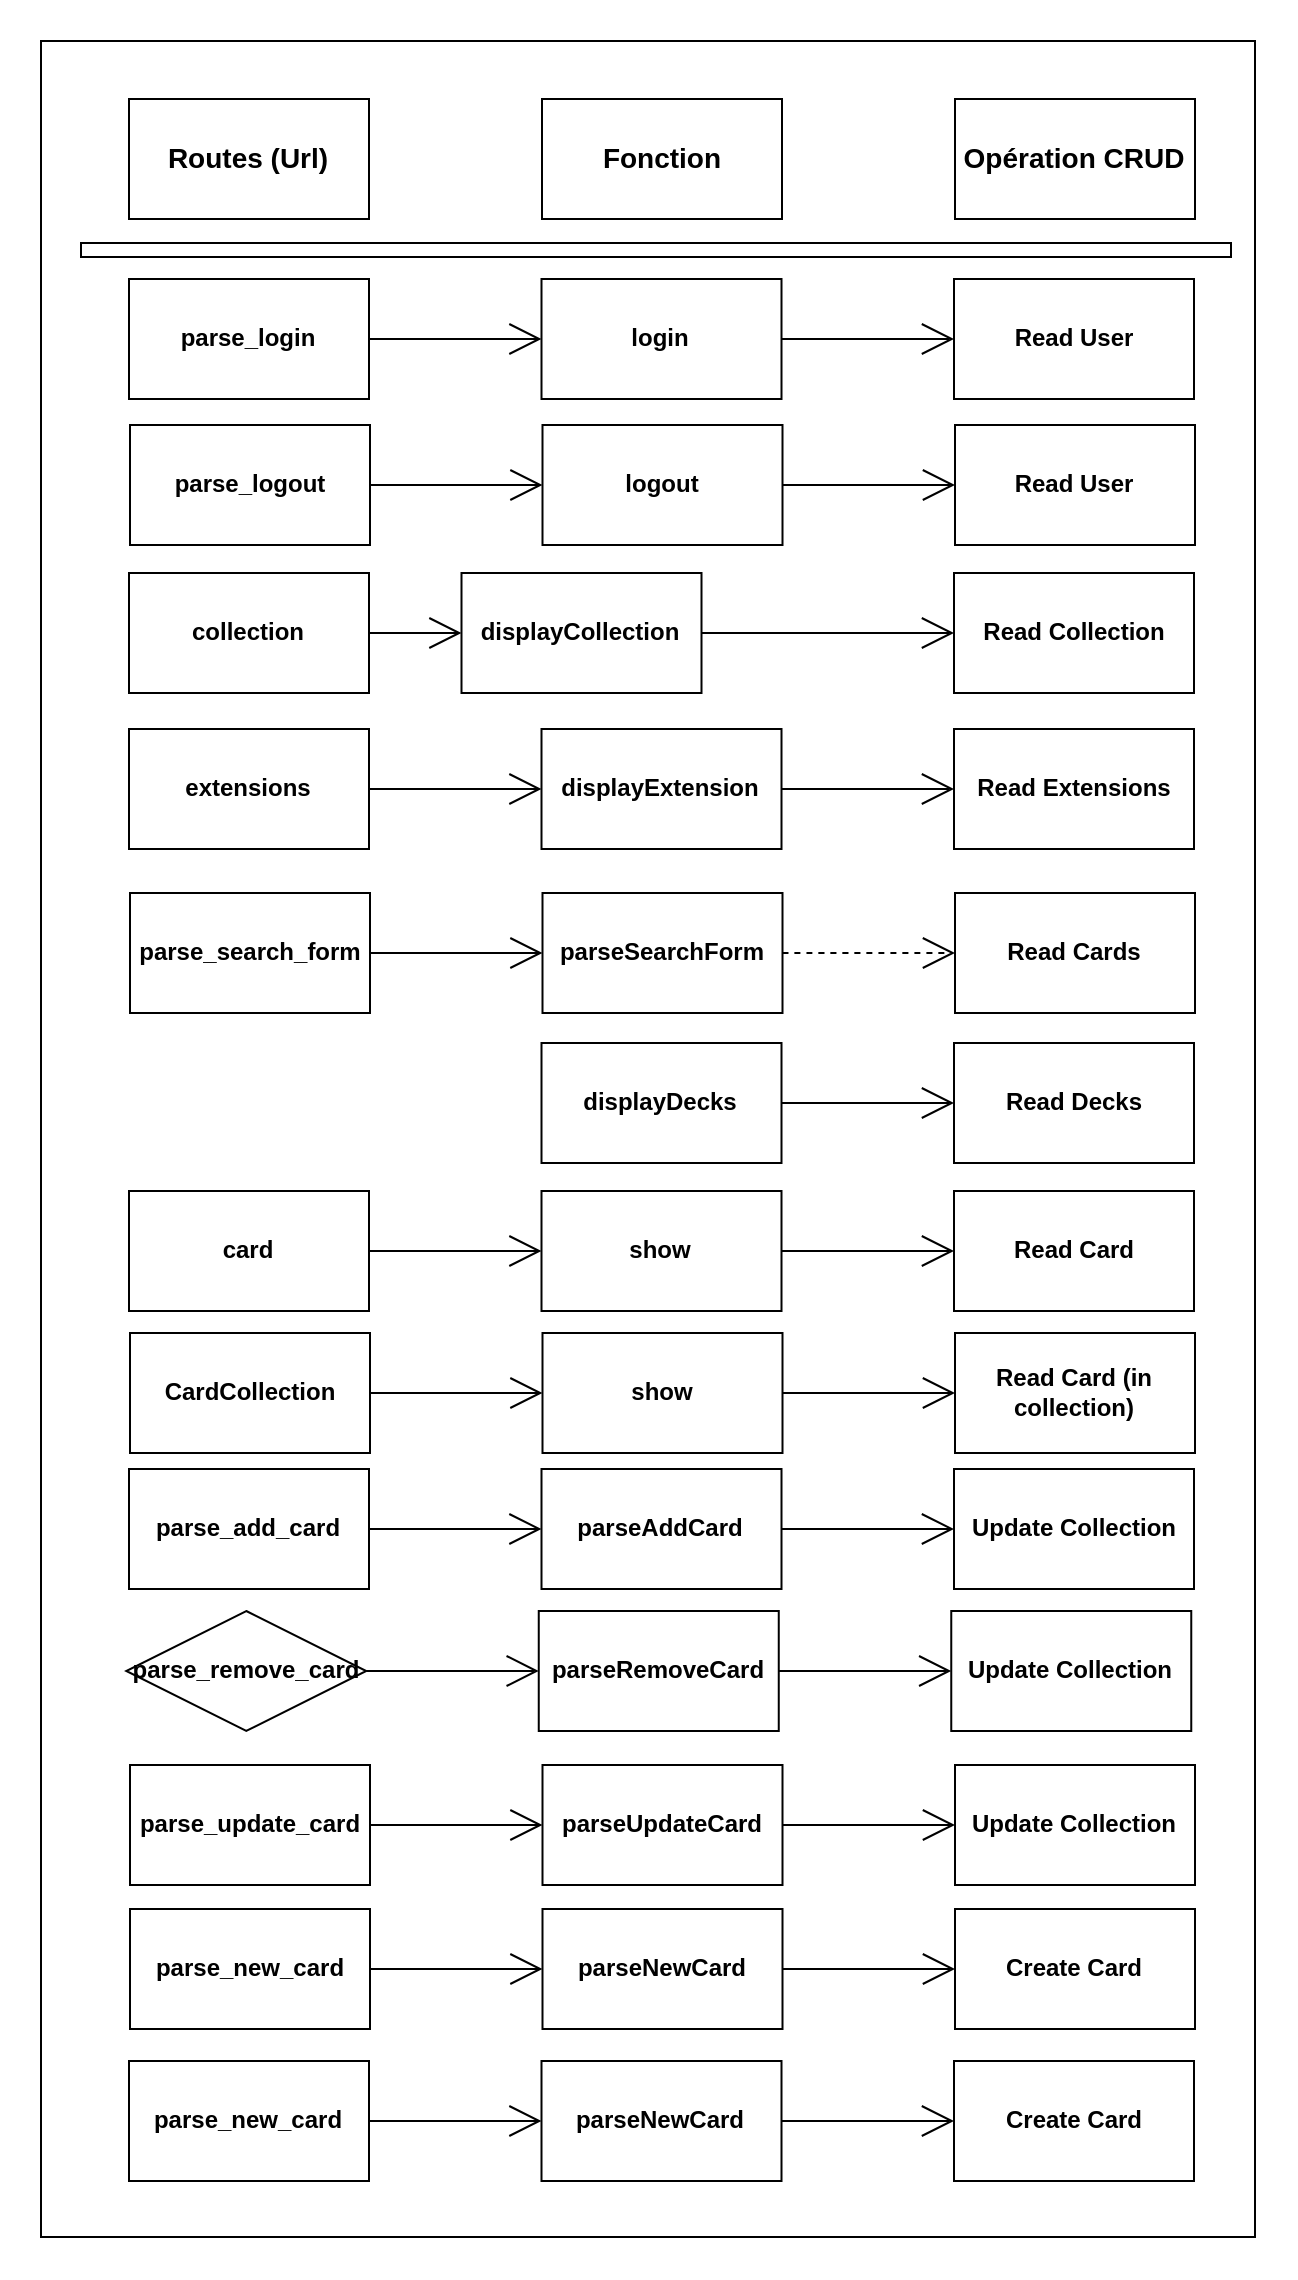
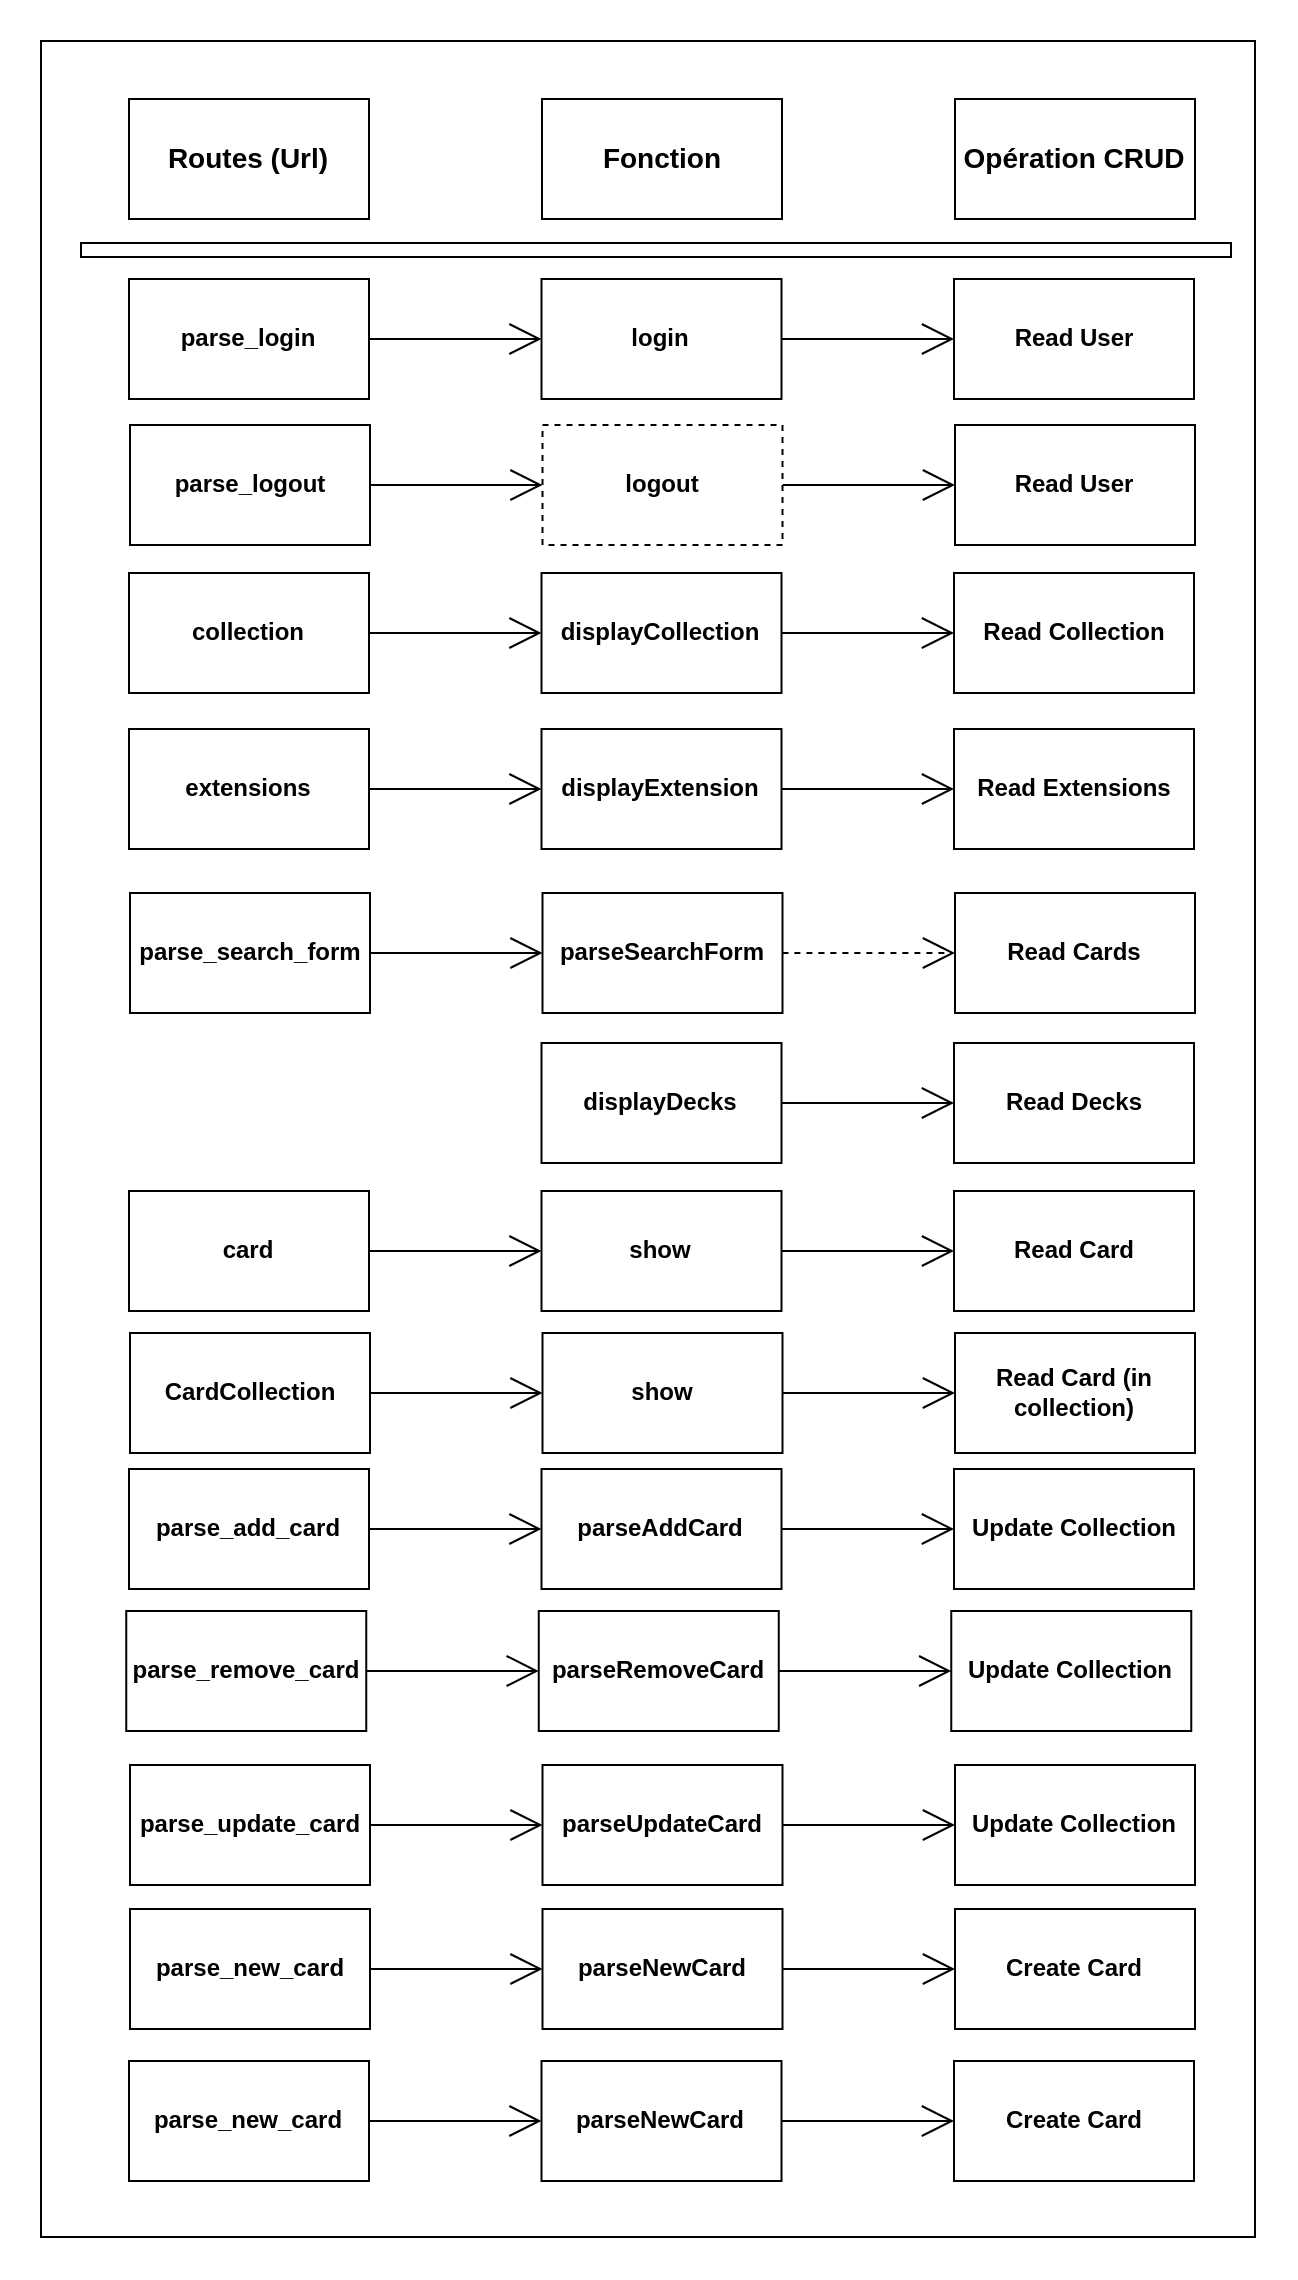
(663, 485) -> (663, 485)
(582, 633) -> (662, 633)
(246, 1671) -> (246, 1671)
